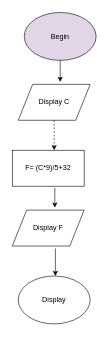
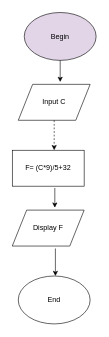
(54, 102) -> (54, 102)
(54, 300) -> (54, 300)
